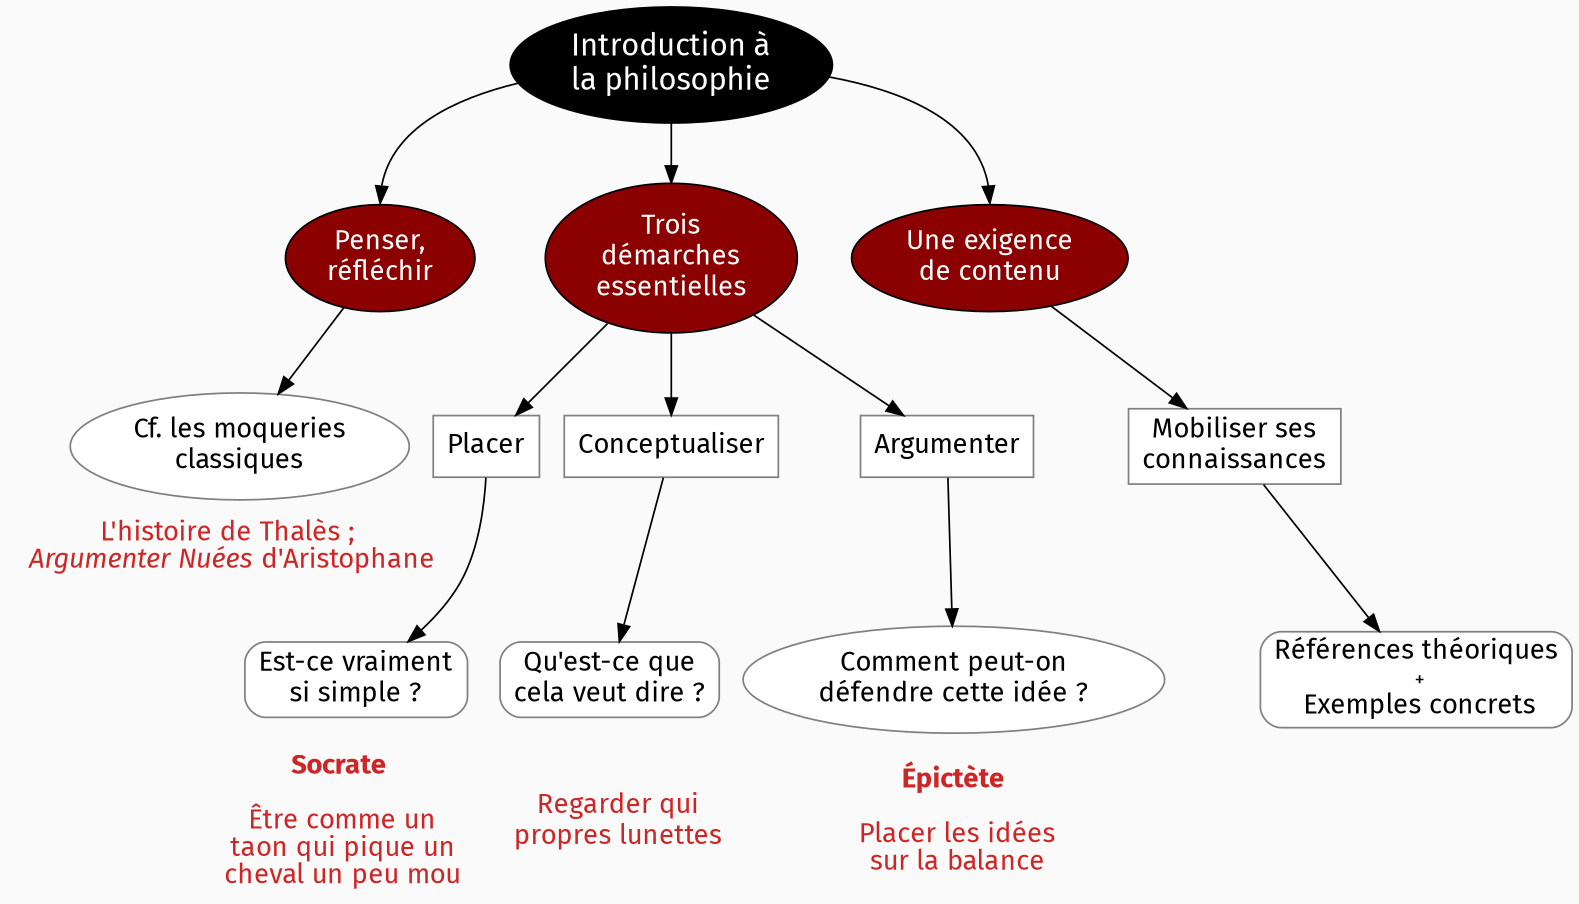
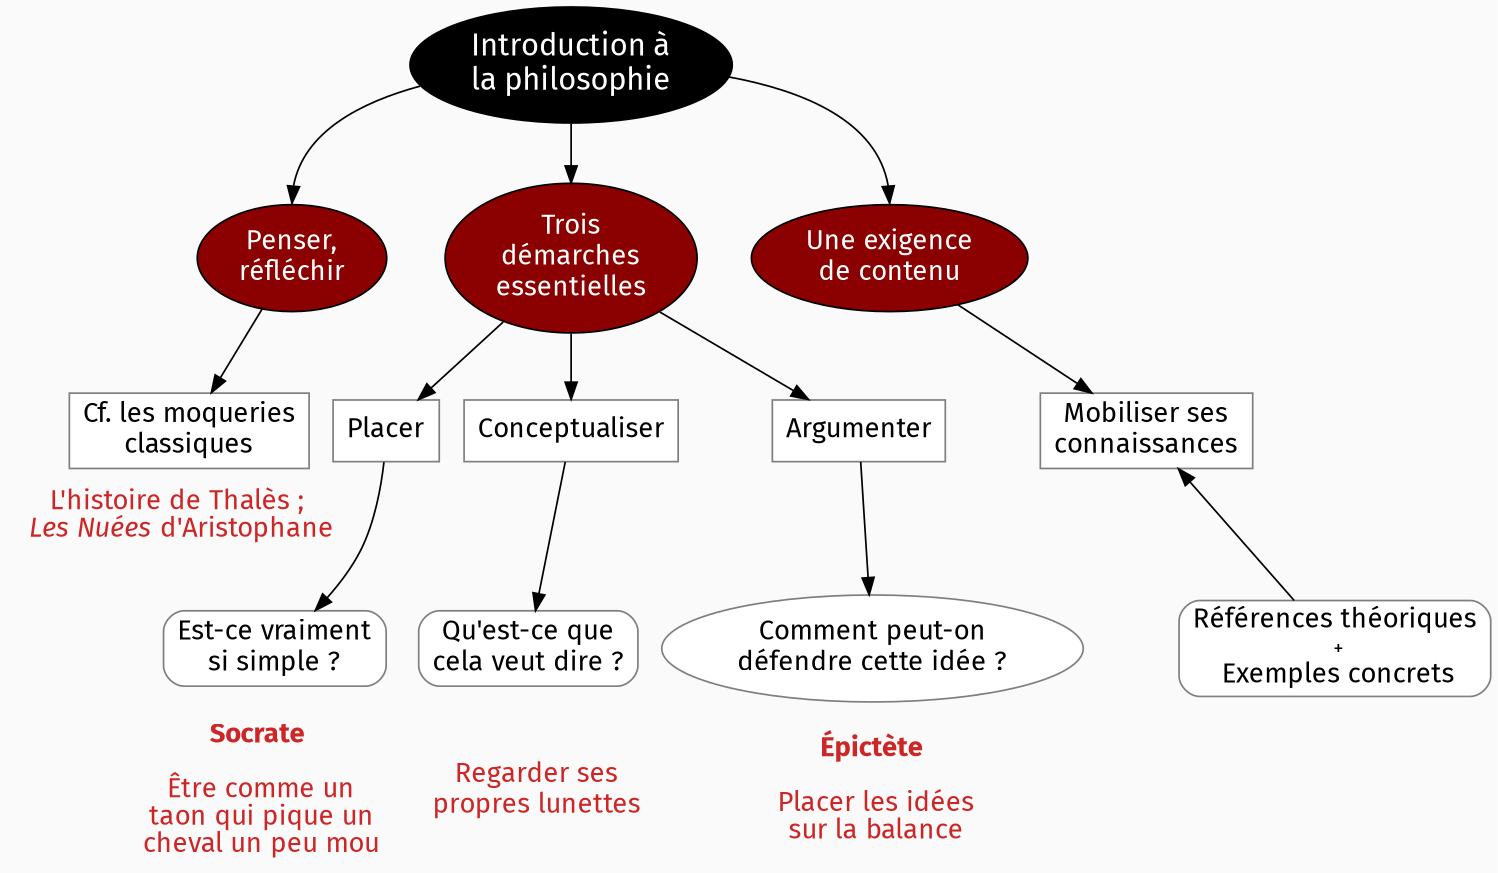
(240, 446) -> (189, 431)
(1316, 551) -> (1242, 541)
(141, 560) -> (91, 528)
(618, 822) -> (537, 791)
